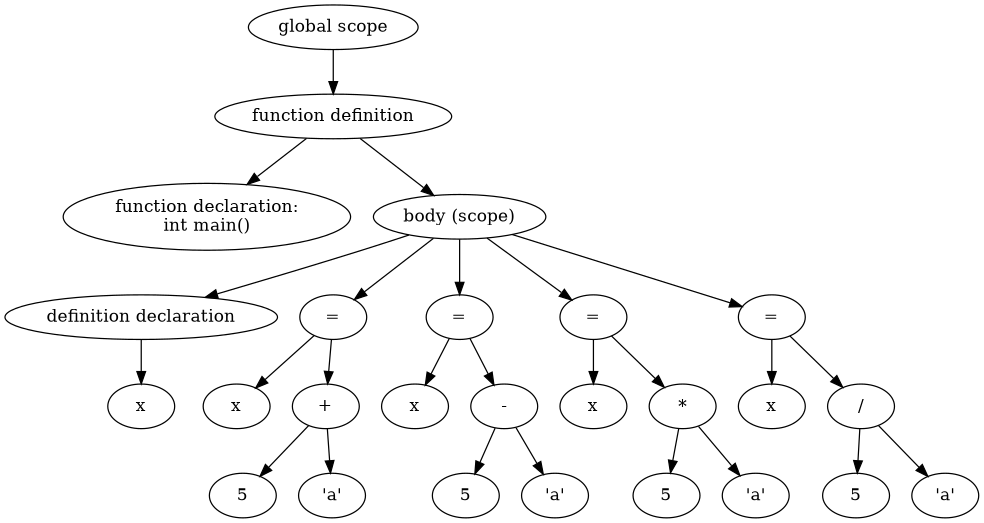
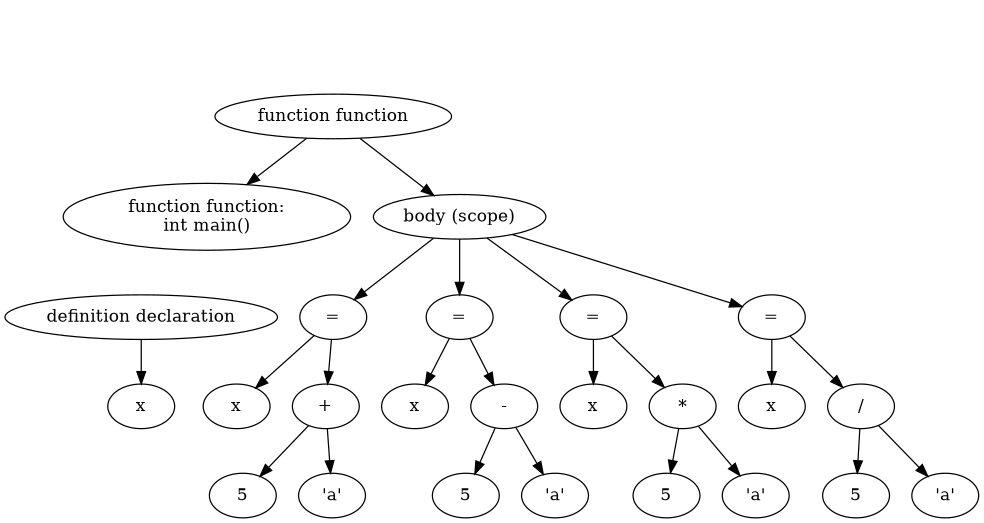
(333, 27) -> none
(333, 116) -> (333, 116)
(207, 217) -> (207, 217)
(313, 265) -> none
